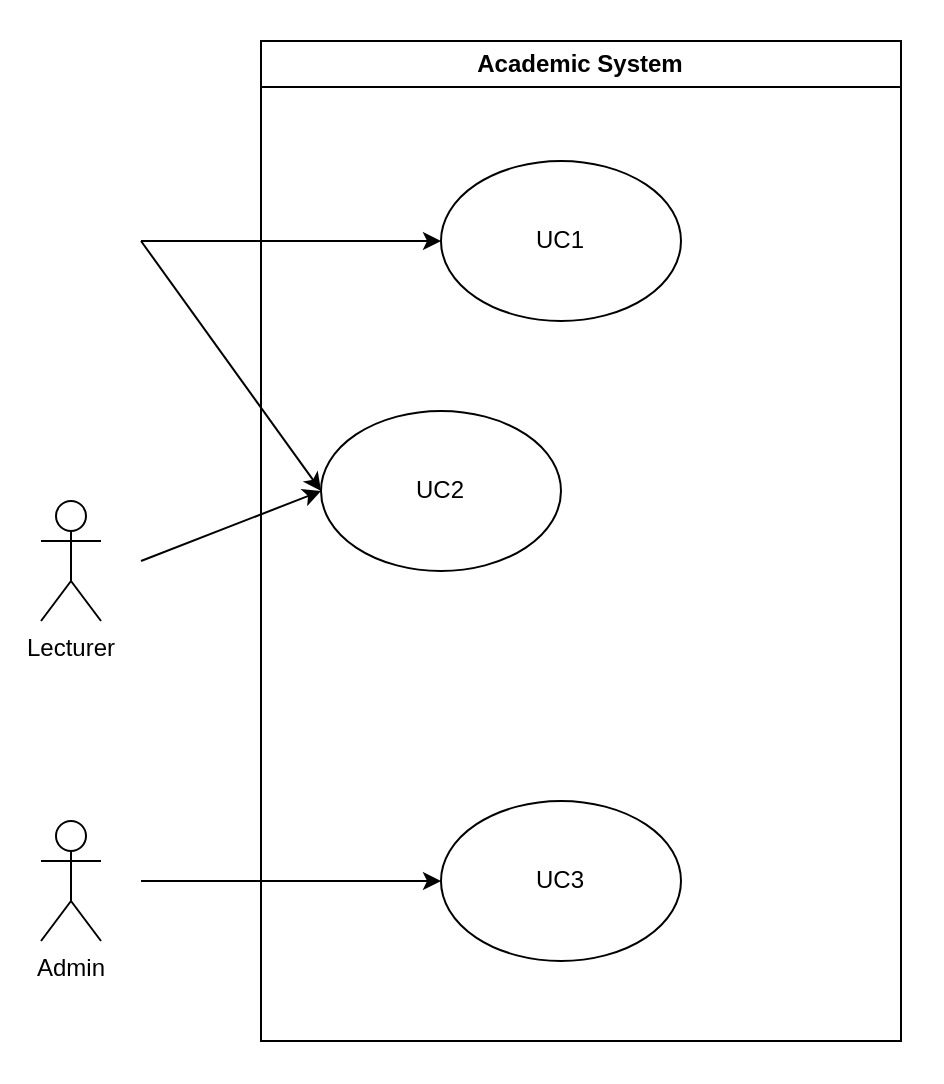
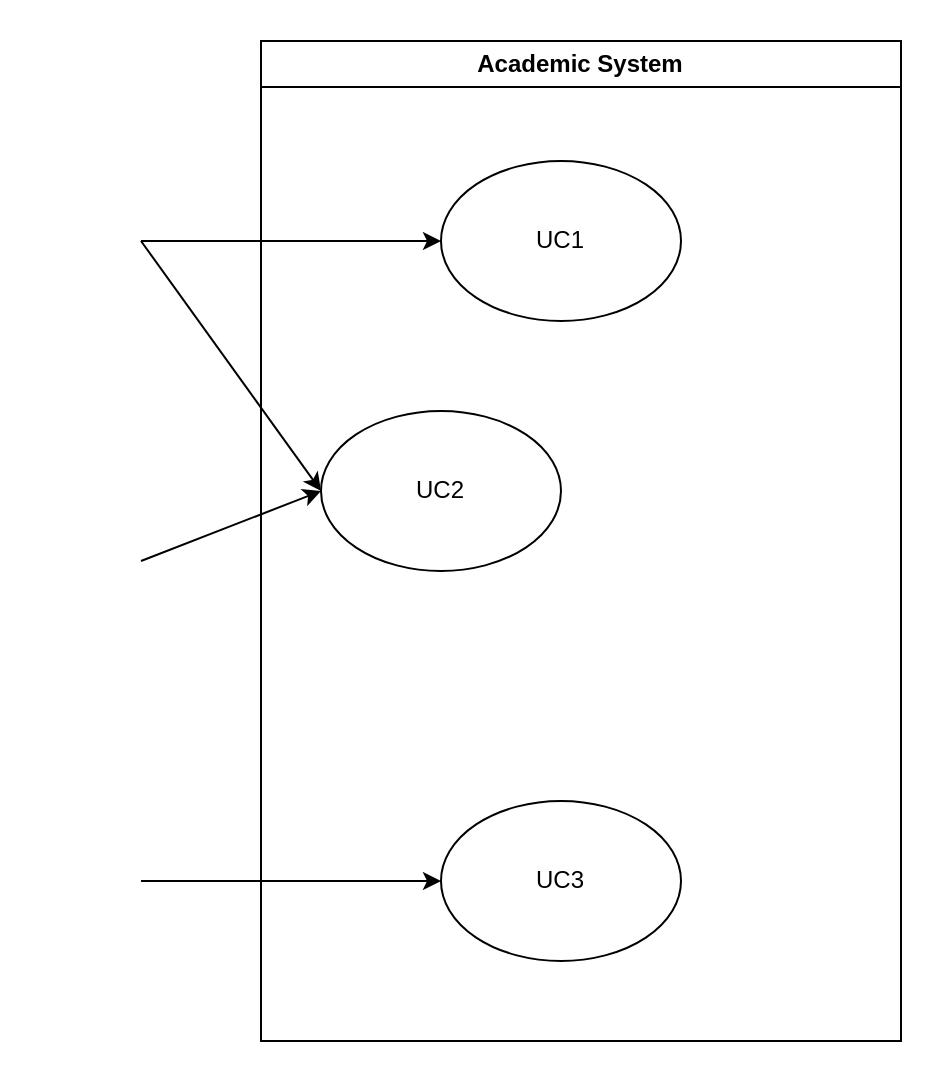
(71, 561) -> none
(71, 881) -> none
